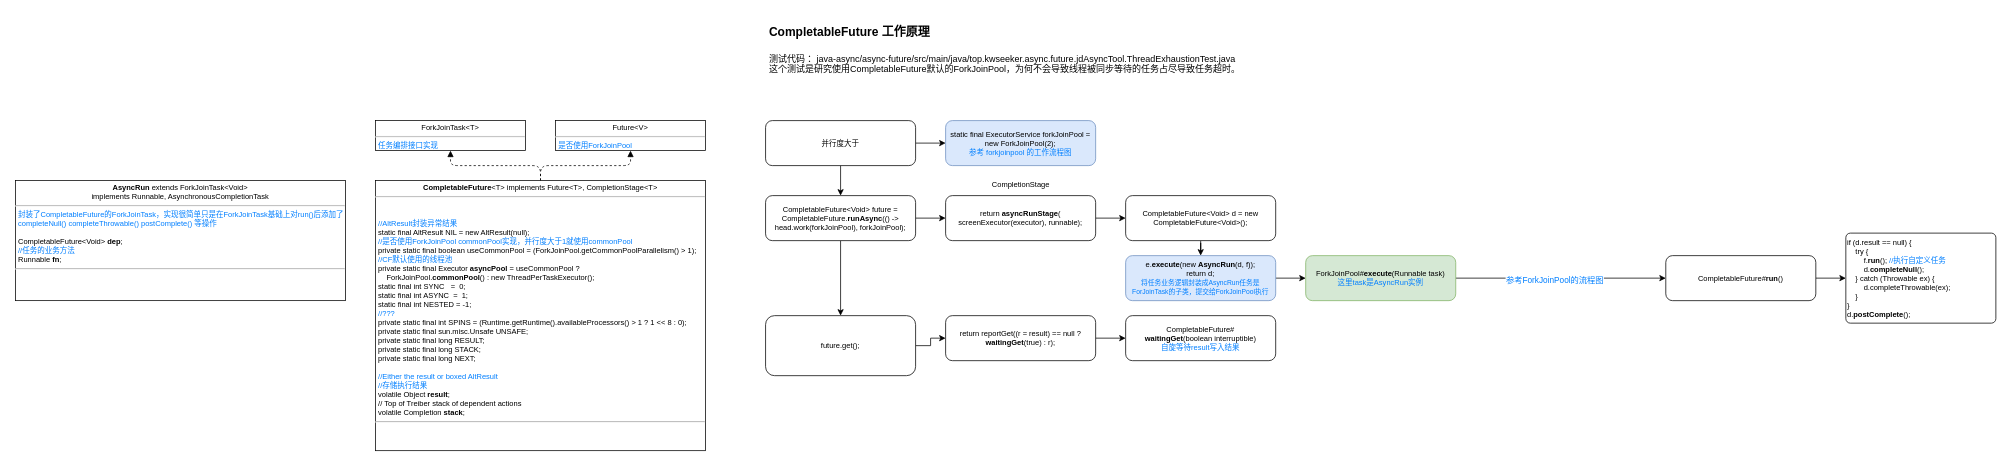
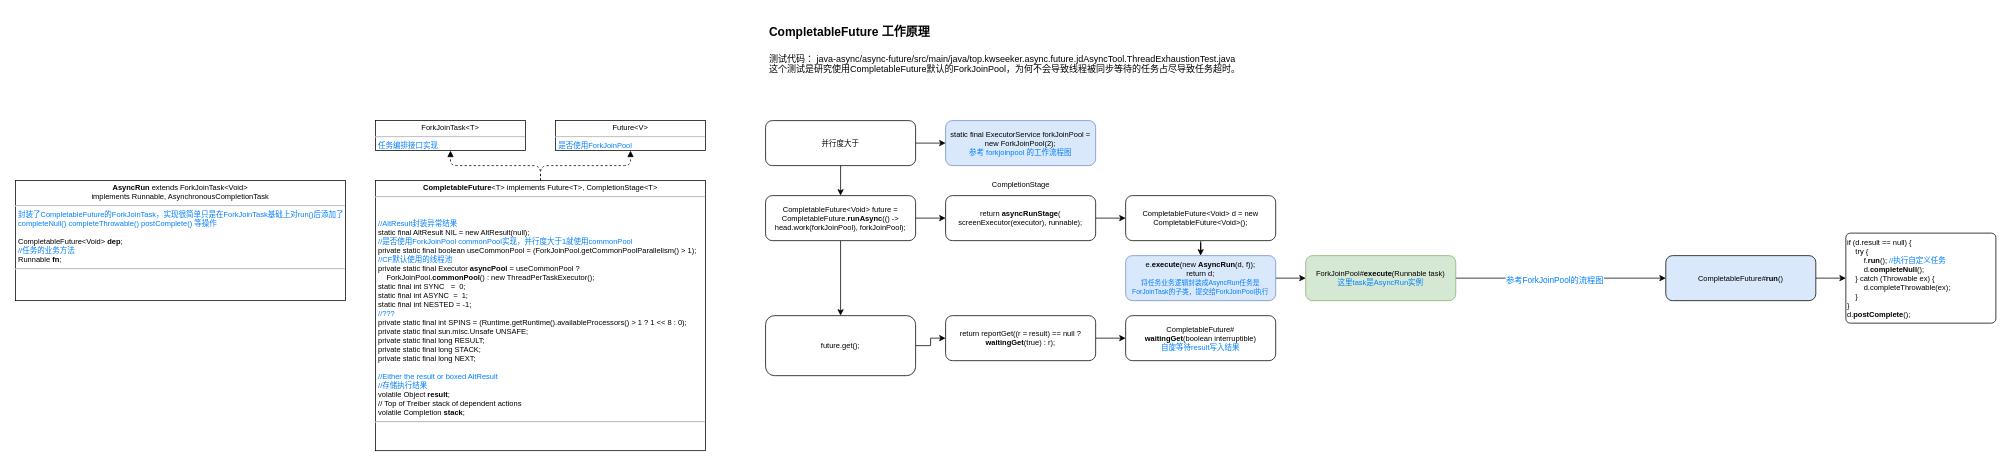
(1740, 278) -> (1740, 278)
